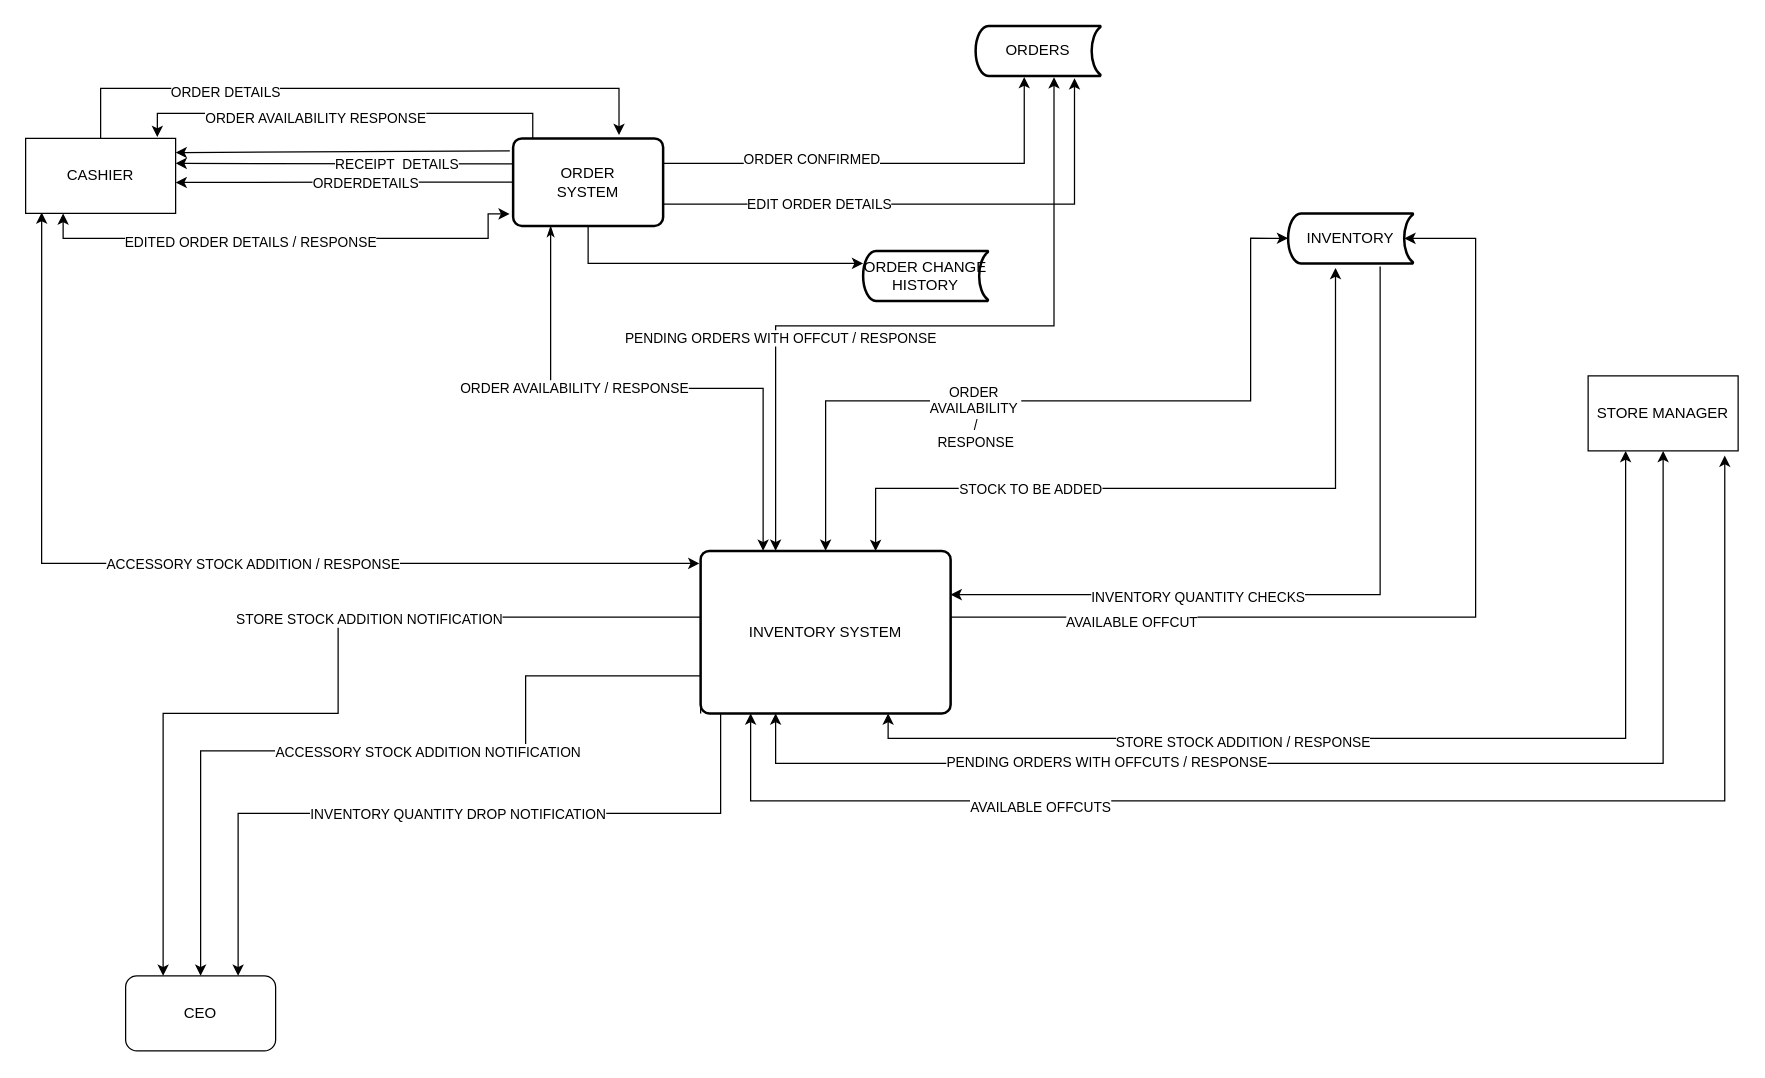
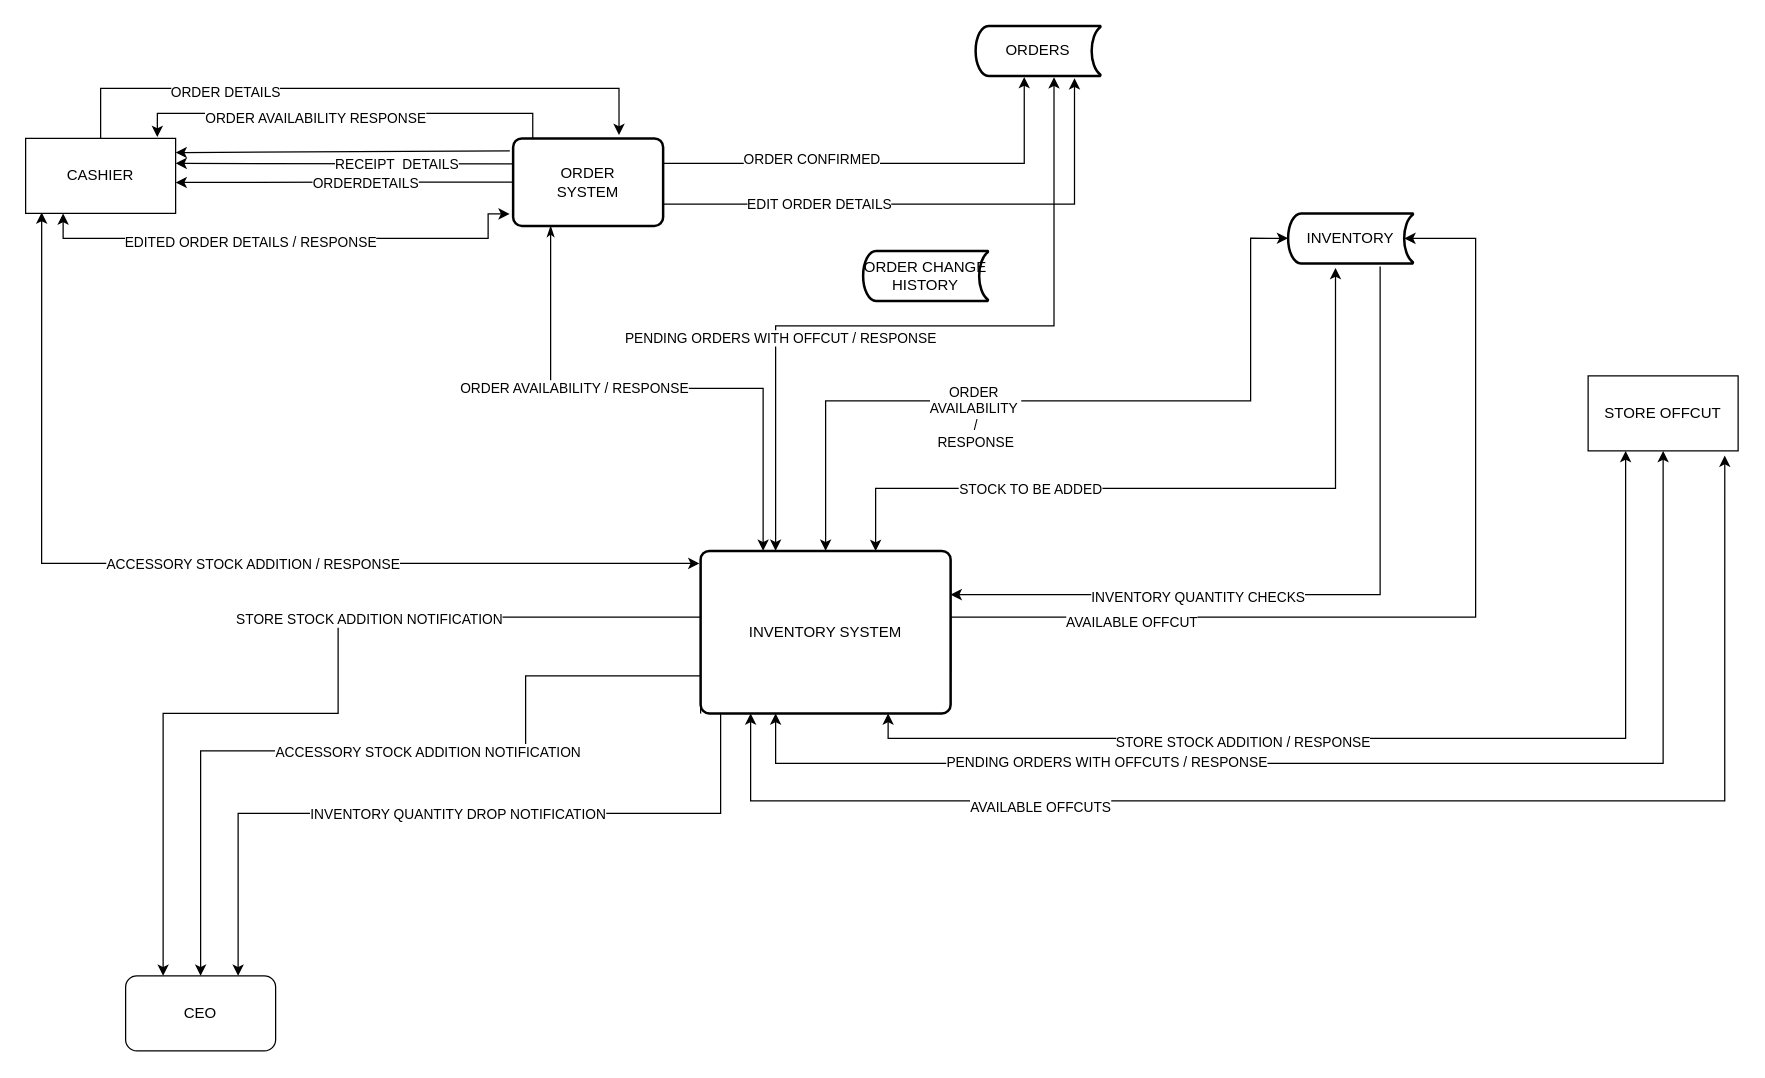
(703, 263) -> none
(1663, 413) -> (1663, 413)
